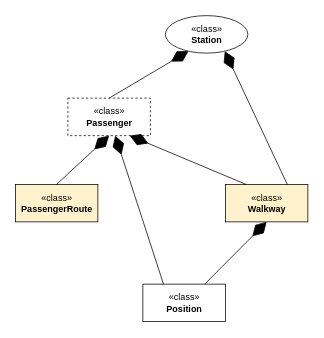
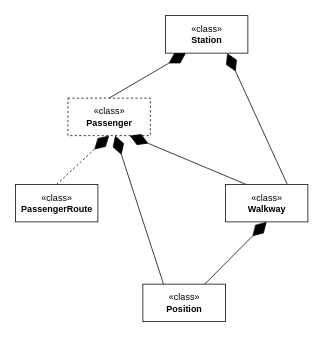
(207, 34) -> (207, 34)
(75, 167) -> (75, 167)
(57, 203) -> (57, 203)
(267, 203) -> (267, 203)
